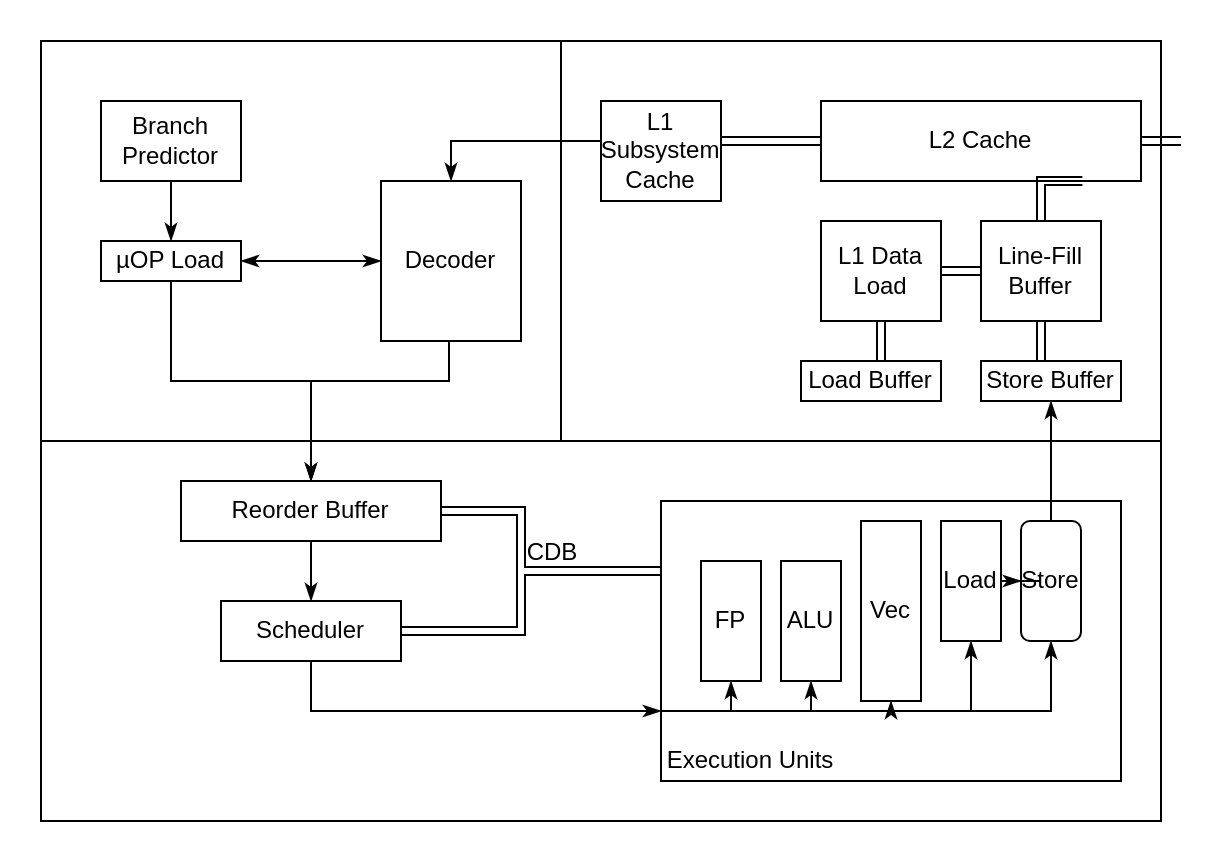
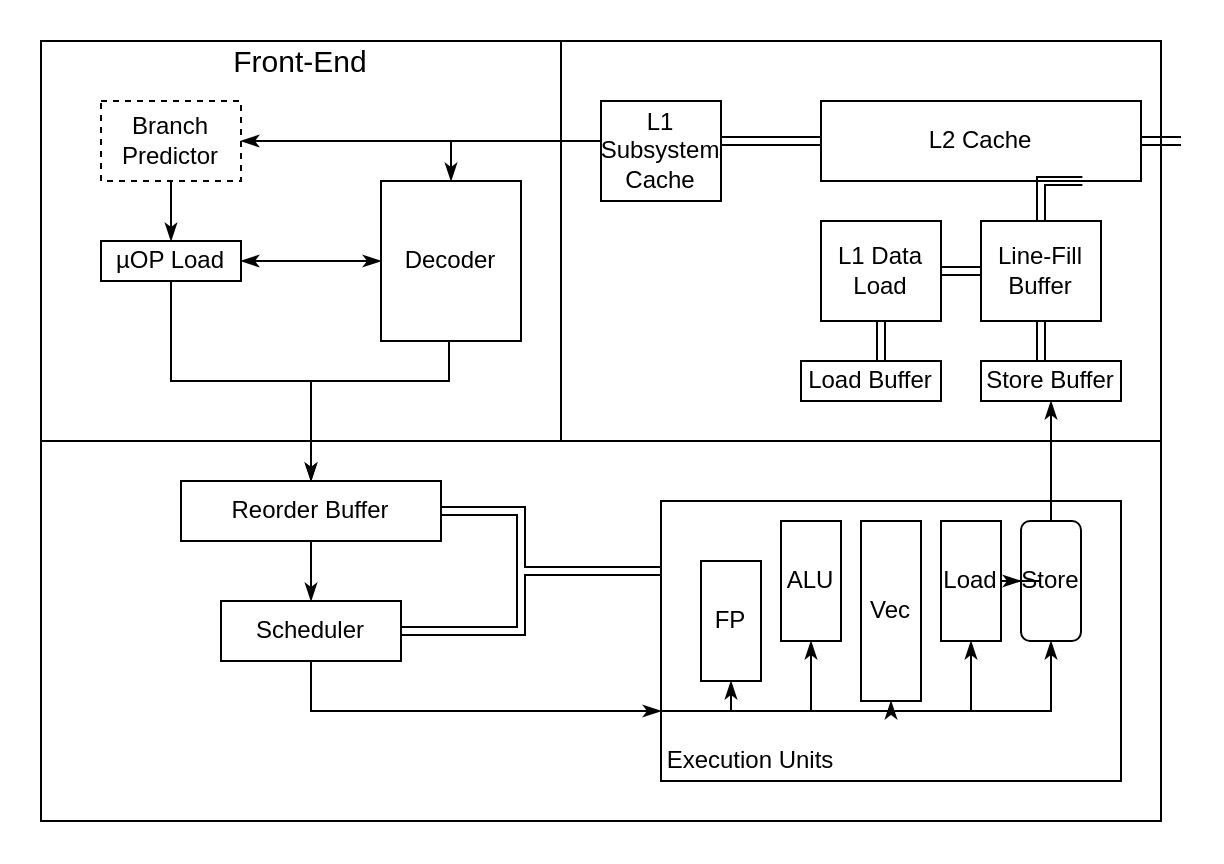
none -> (301, 61)
(171, 141) -> (171, 141)
none -> (351, 141)
(553, 552) -> none
(811, 621) -> (811, 581)
